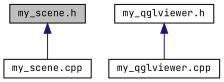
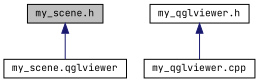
(48, 69) -> (65, 69)
